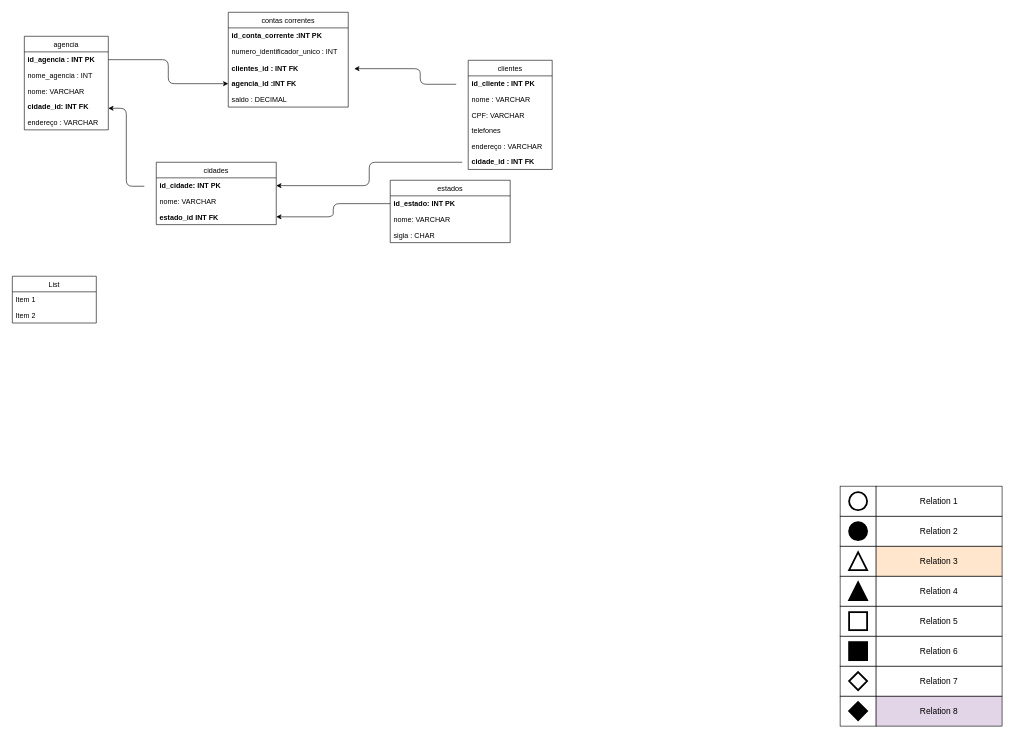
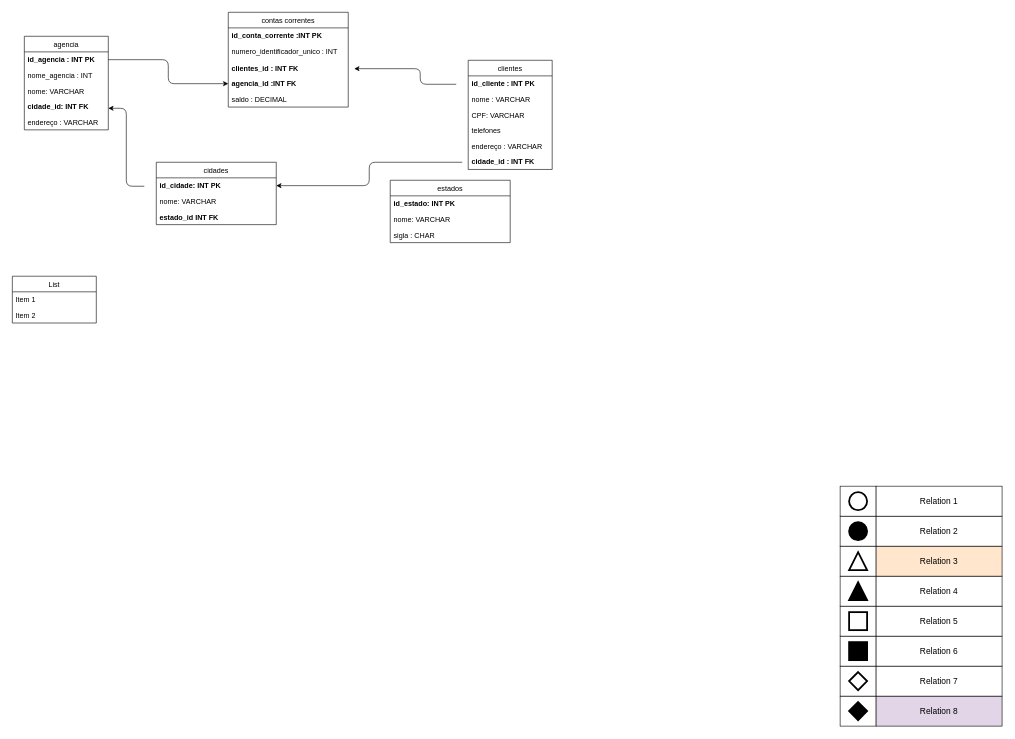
(354, 204) -> none
